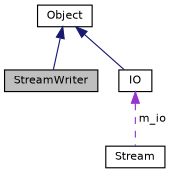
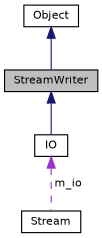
(104, 52) -> (51, 119)
